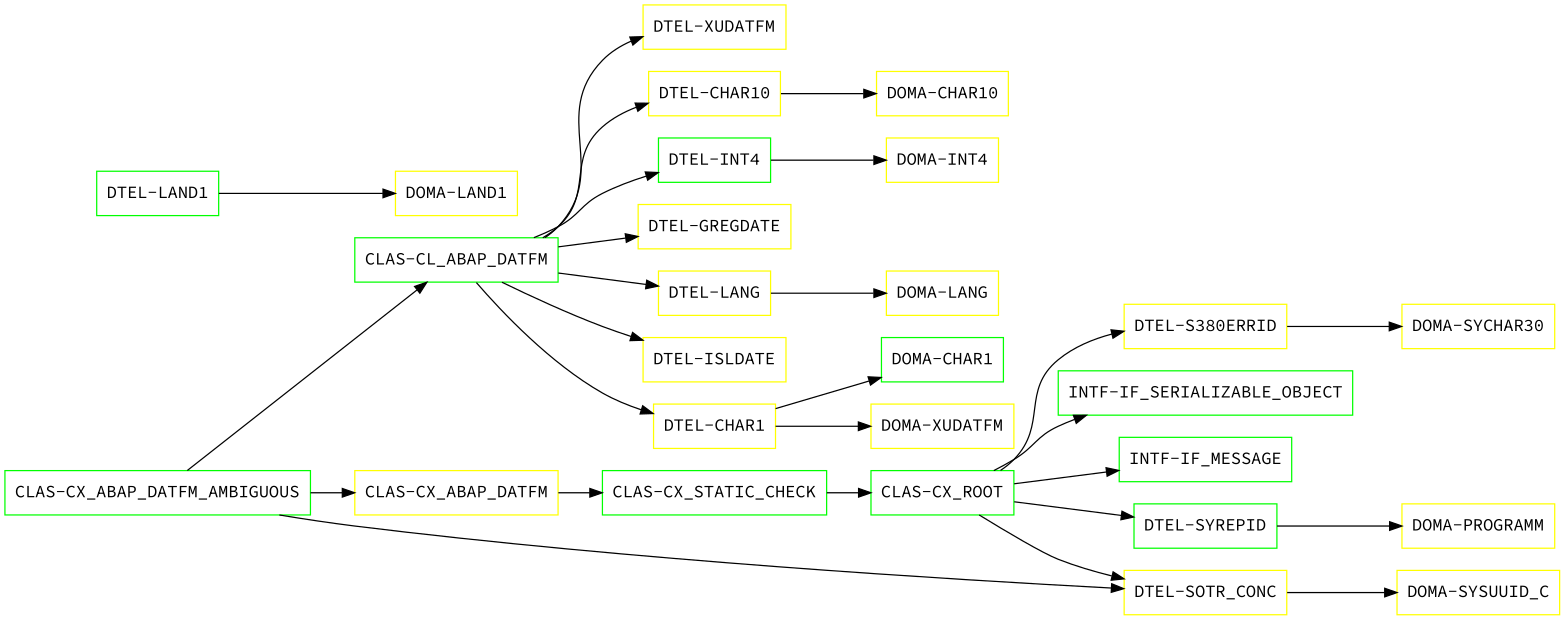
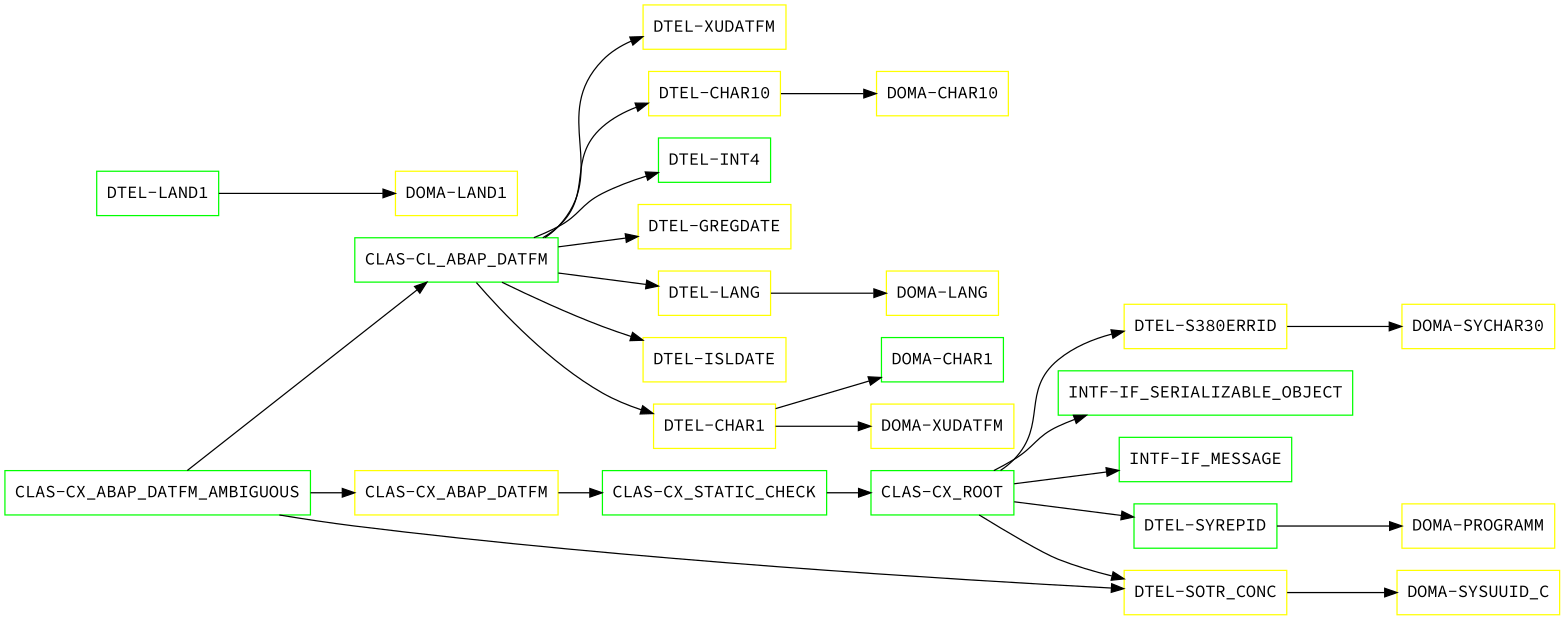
(942, 160) -> none
